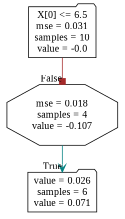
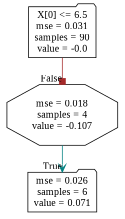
(62, 32) -> (62, 32)
(62, 192) -> (62, 192)
